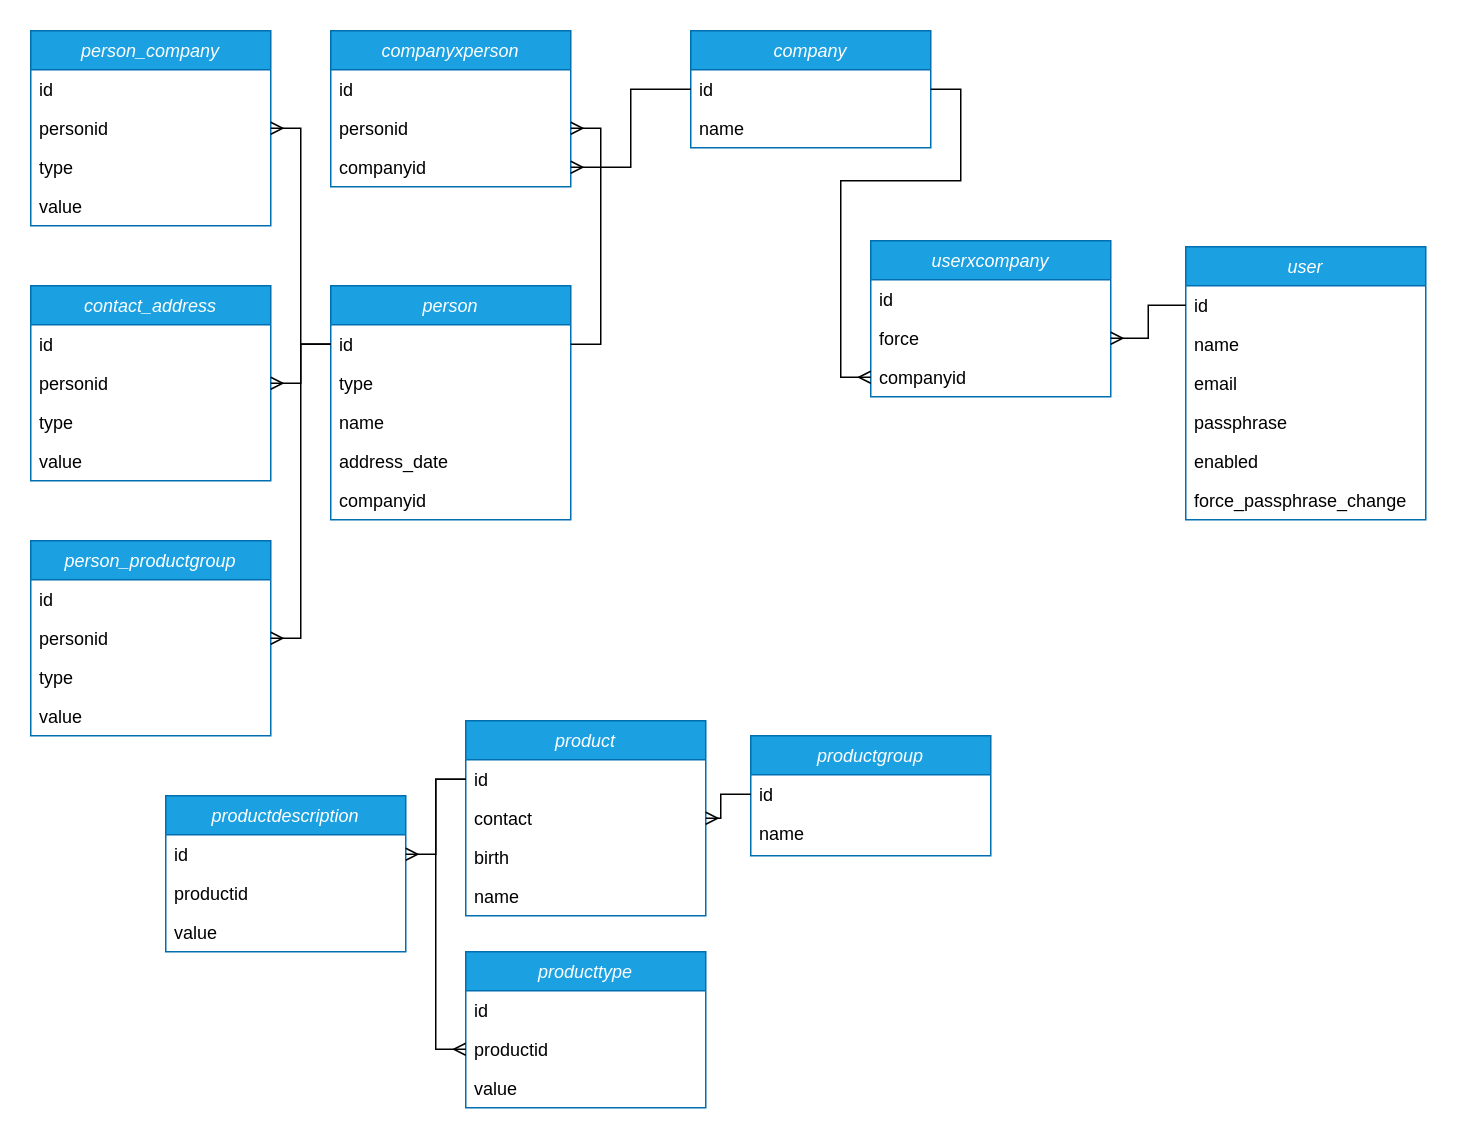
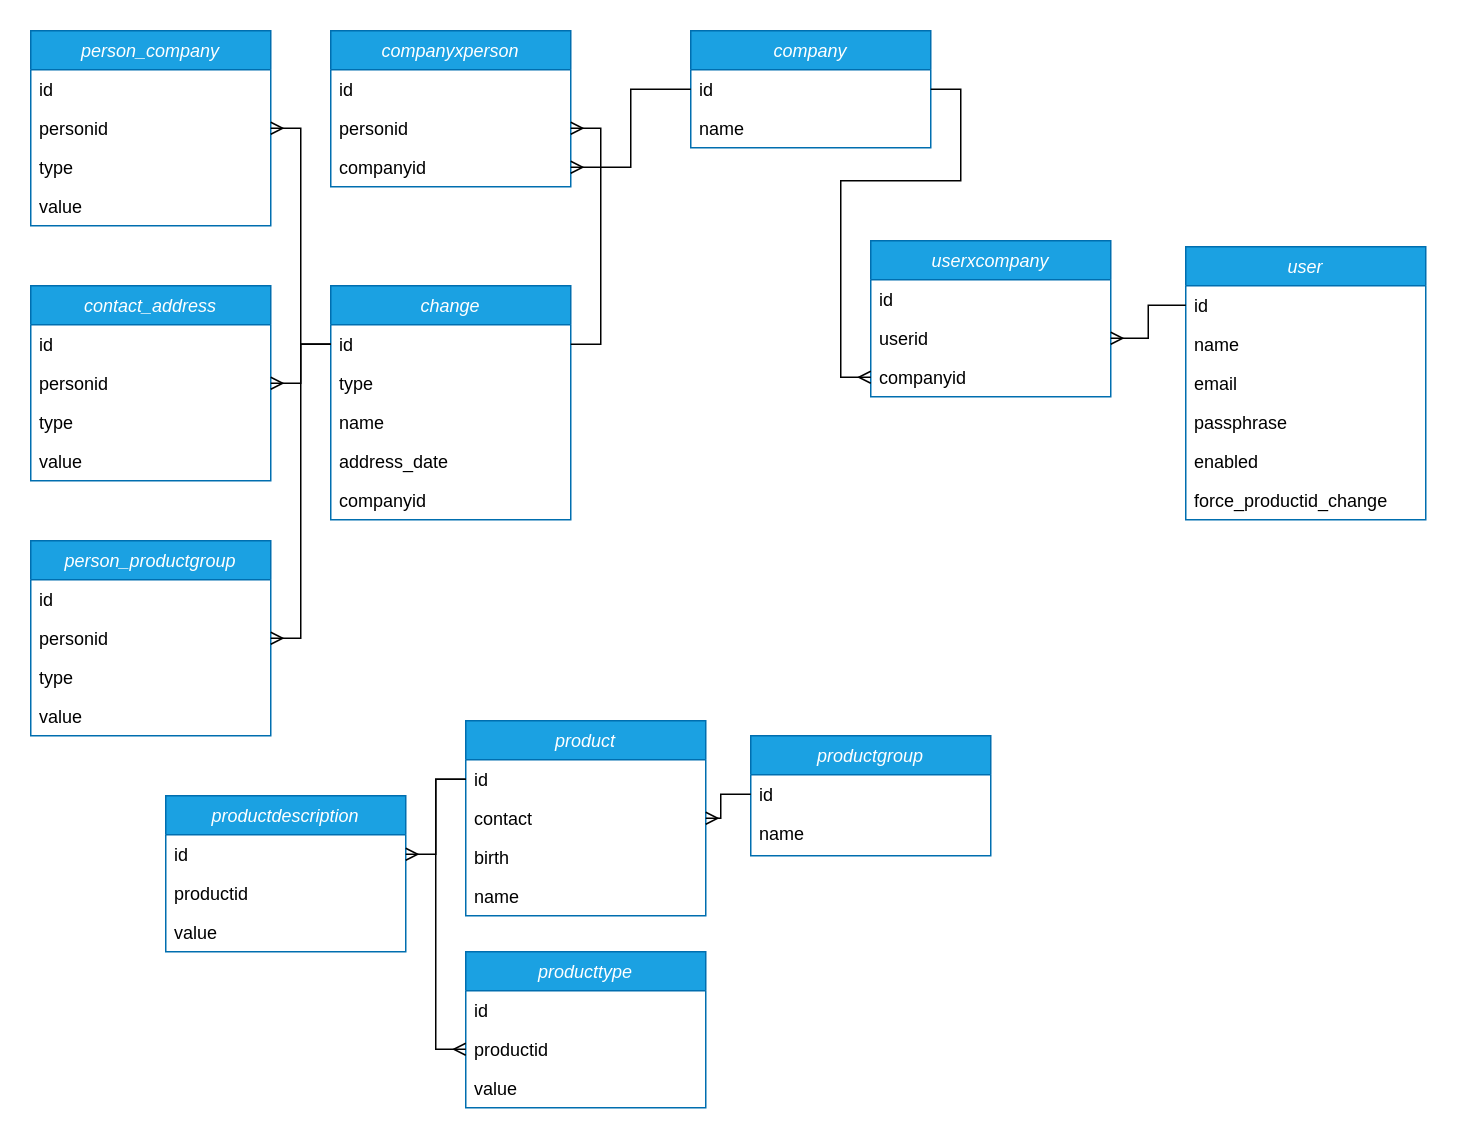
(450, 306) -> (450, 306)
(904, 339) -> (907, 339)
(1310, 501) -> (1303, 501)
